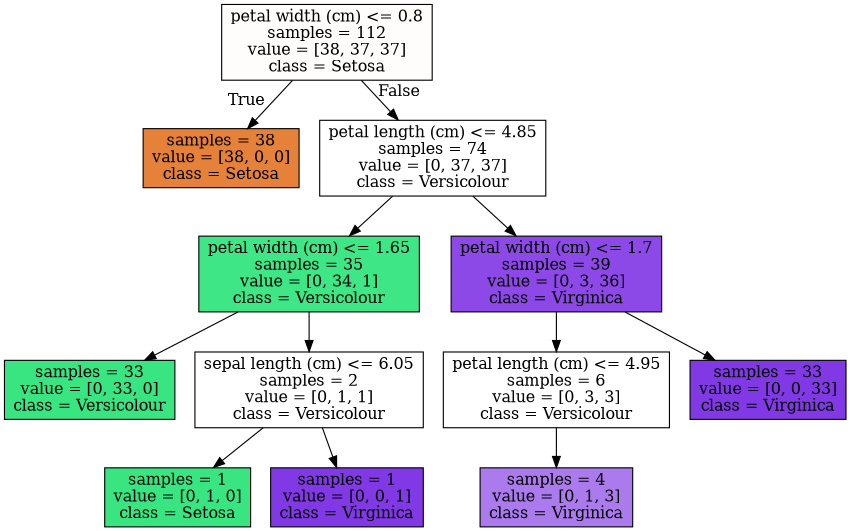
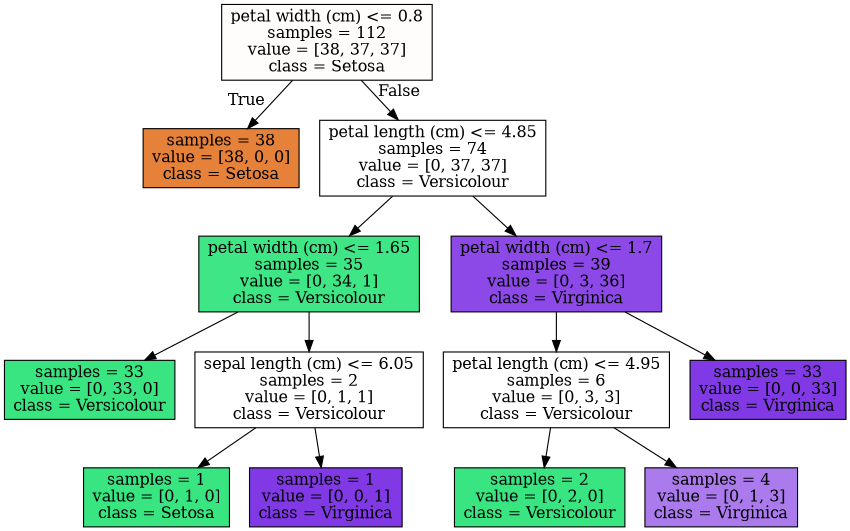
none -> (540, 497)
